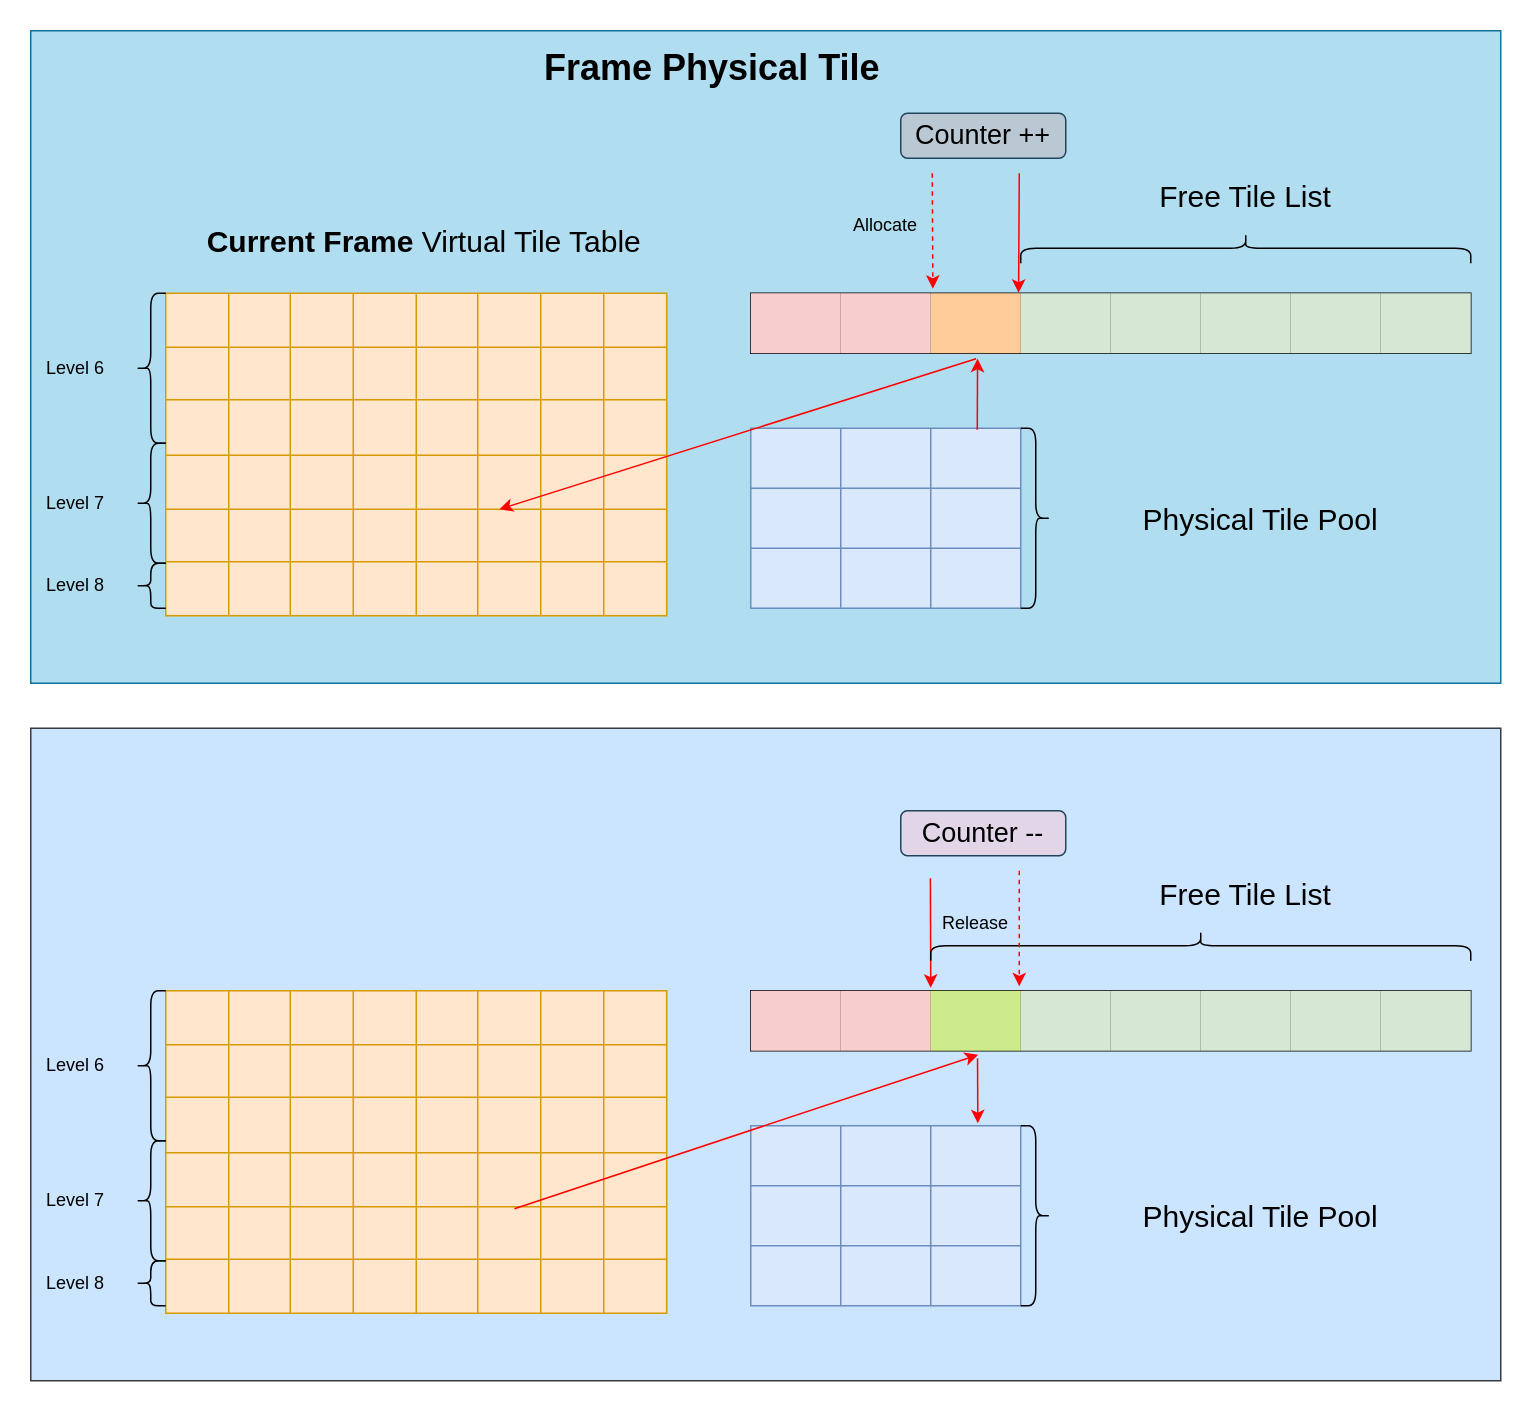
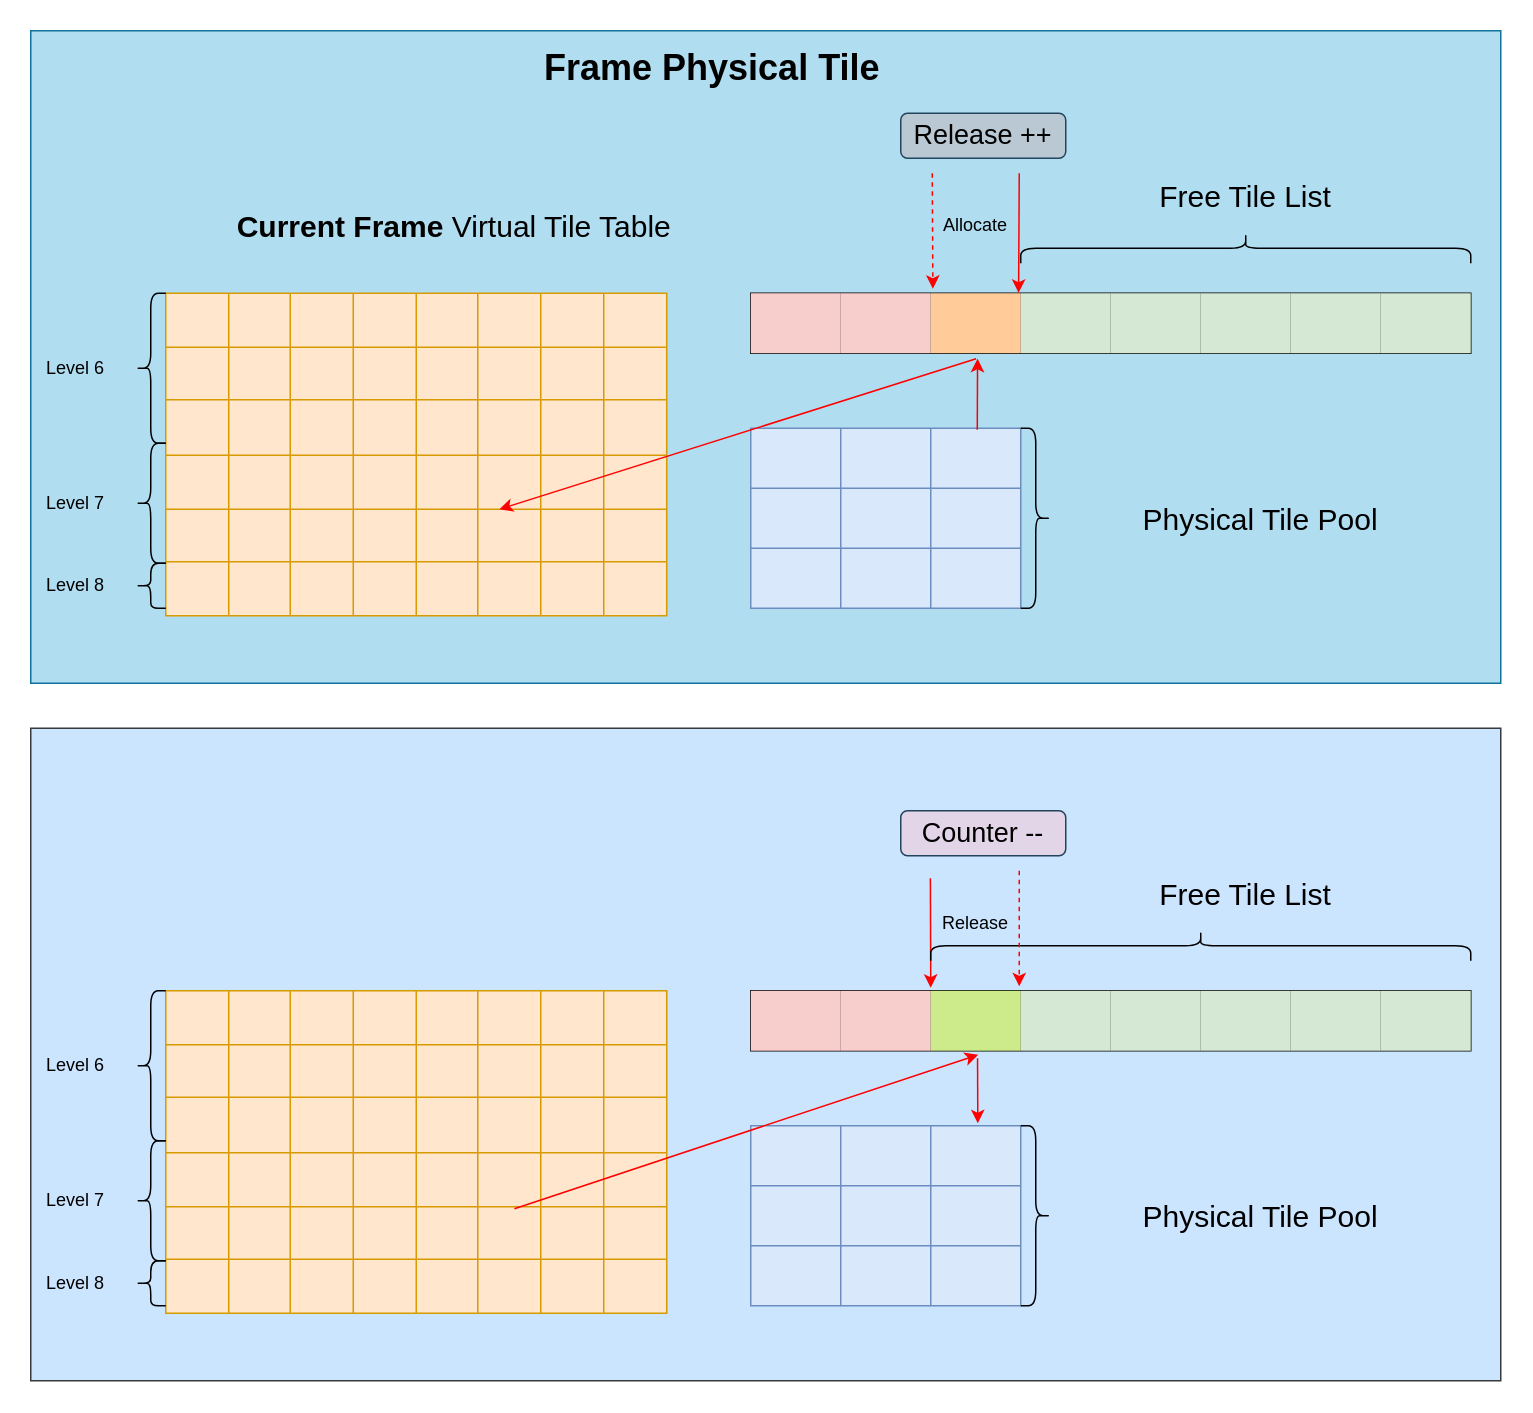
(983, 136) -> (983, 136)
(886, 226) -> (976, 226)
(425, 241) -> (455, 226)
